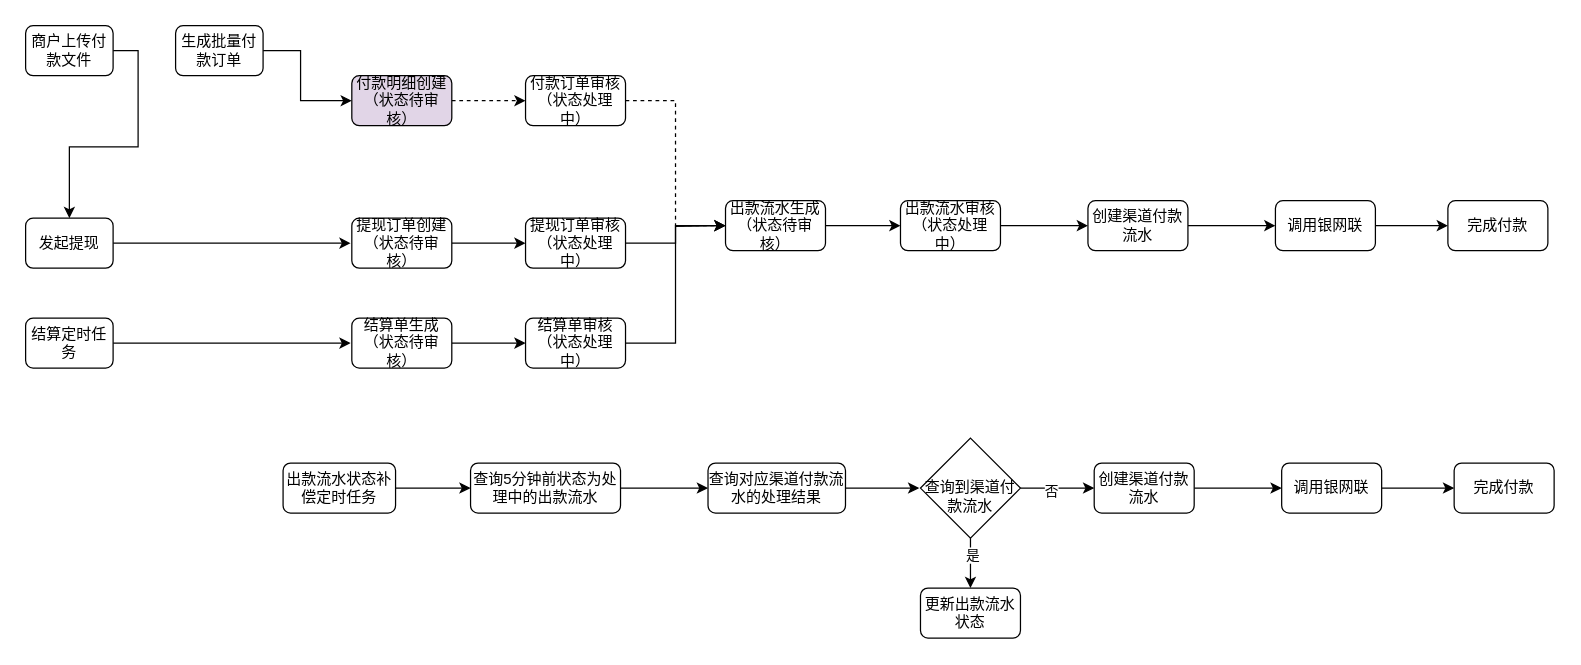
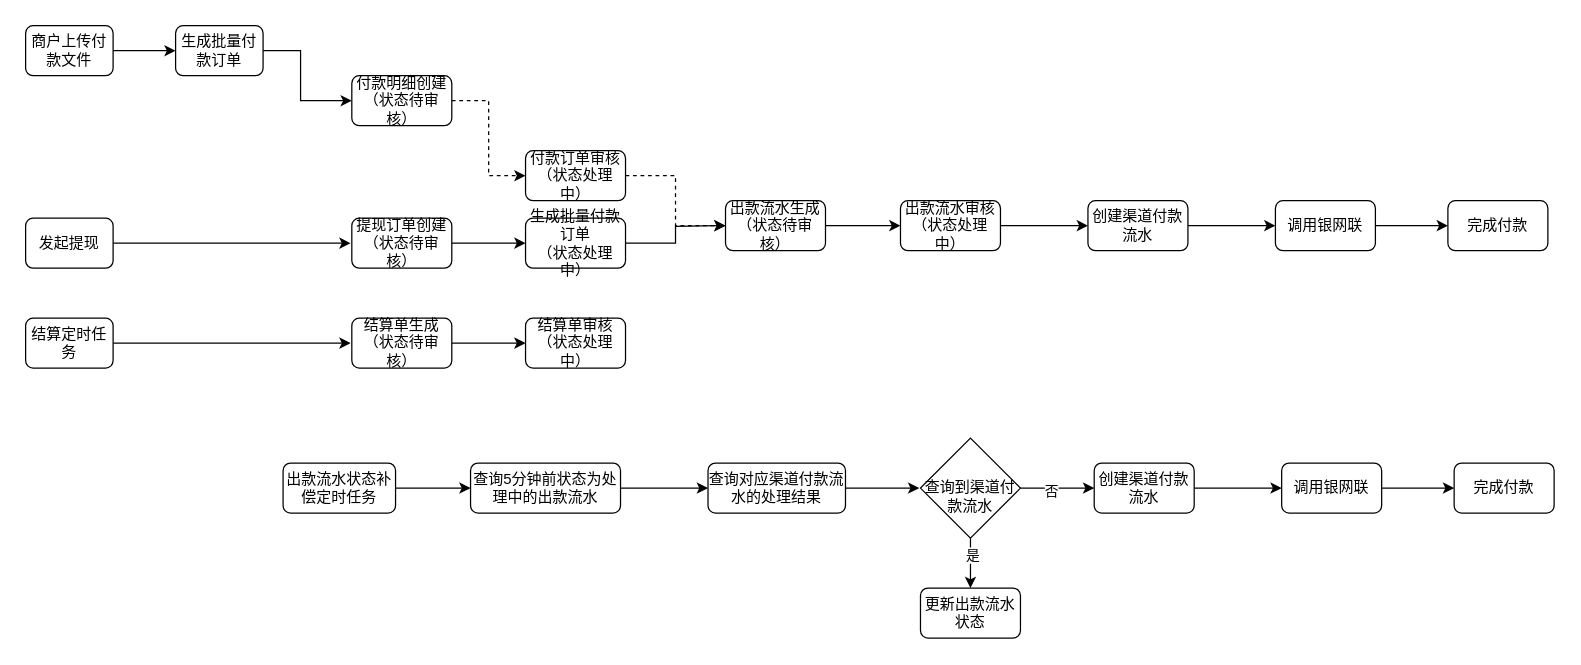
(402, 101) -> (402, 101)
(576, 101) -> (576, 176)
(122, 147) -> (152, 51)
(576, 243) -> (576, 243)
(676, 319) -> none
